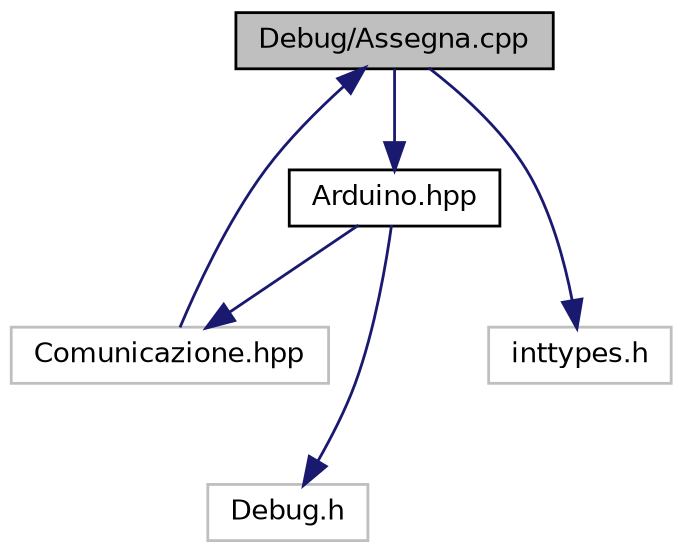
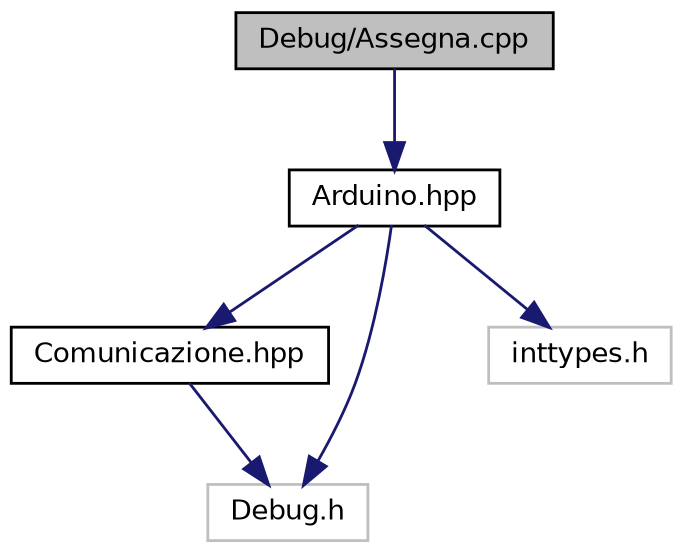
(526, 168) -> (476, 267)
(247, 197) -> (220, 423)
(170, 355) -> (170, 355)
